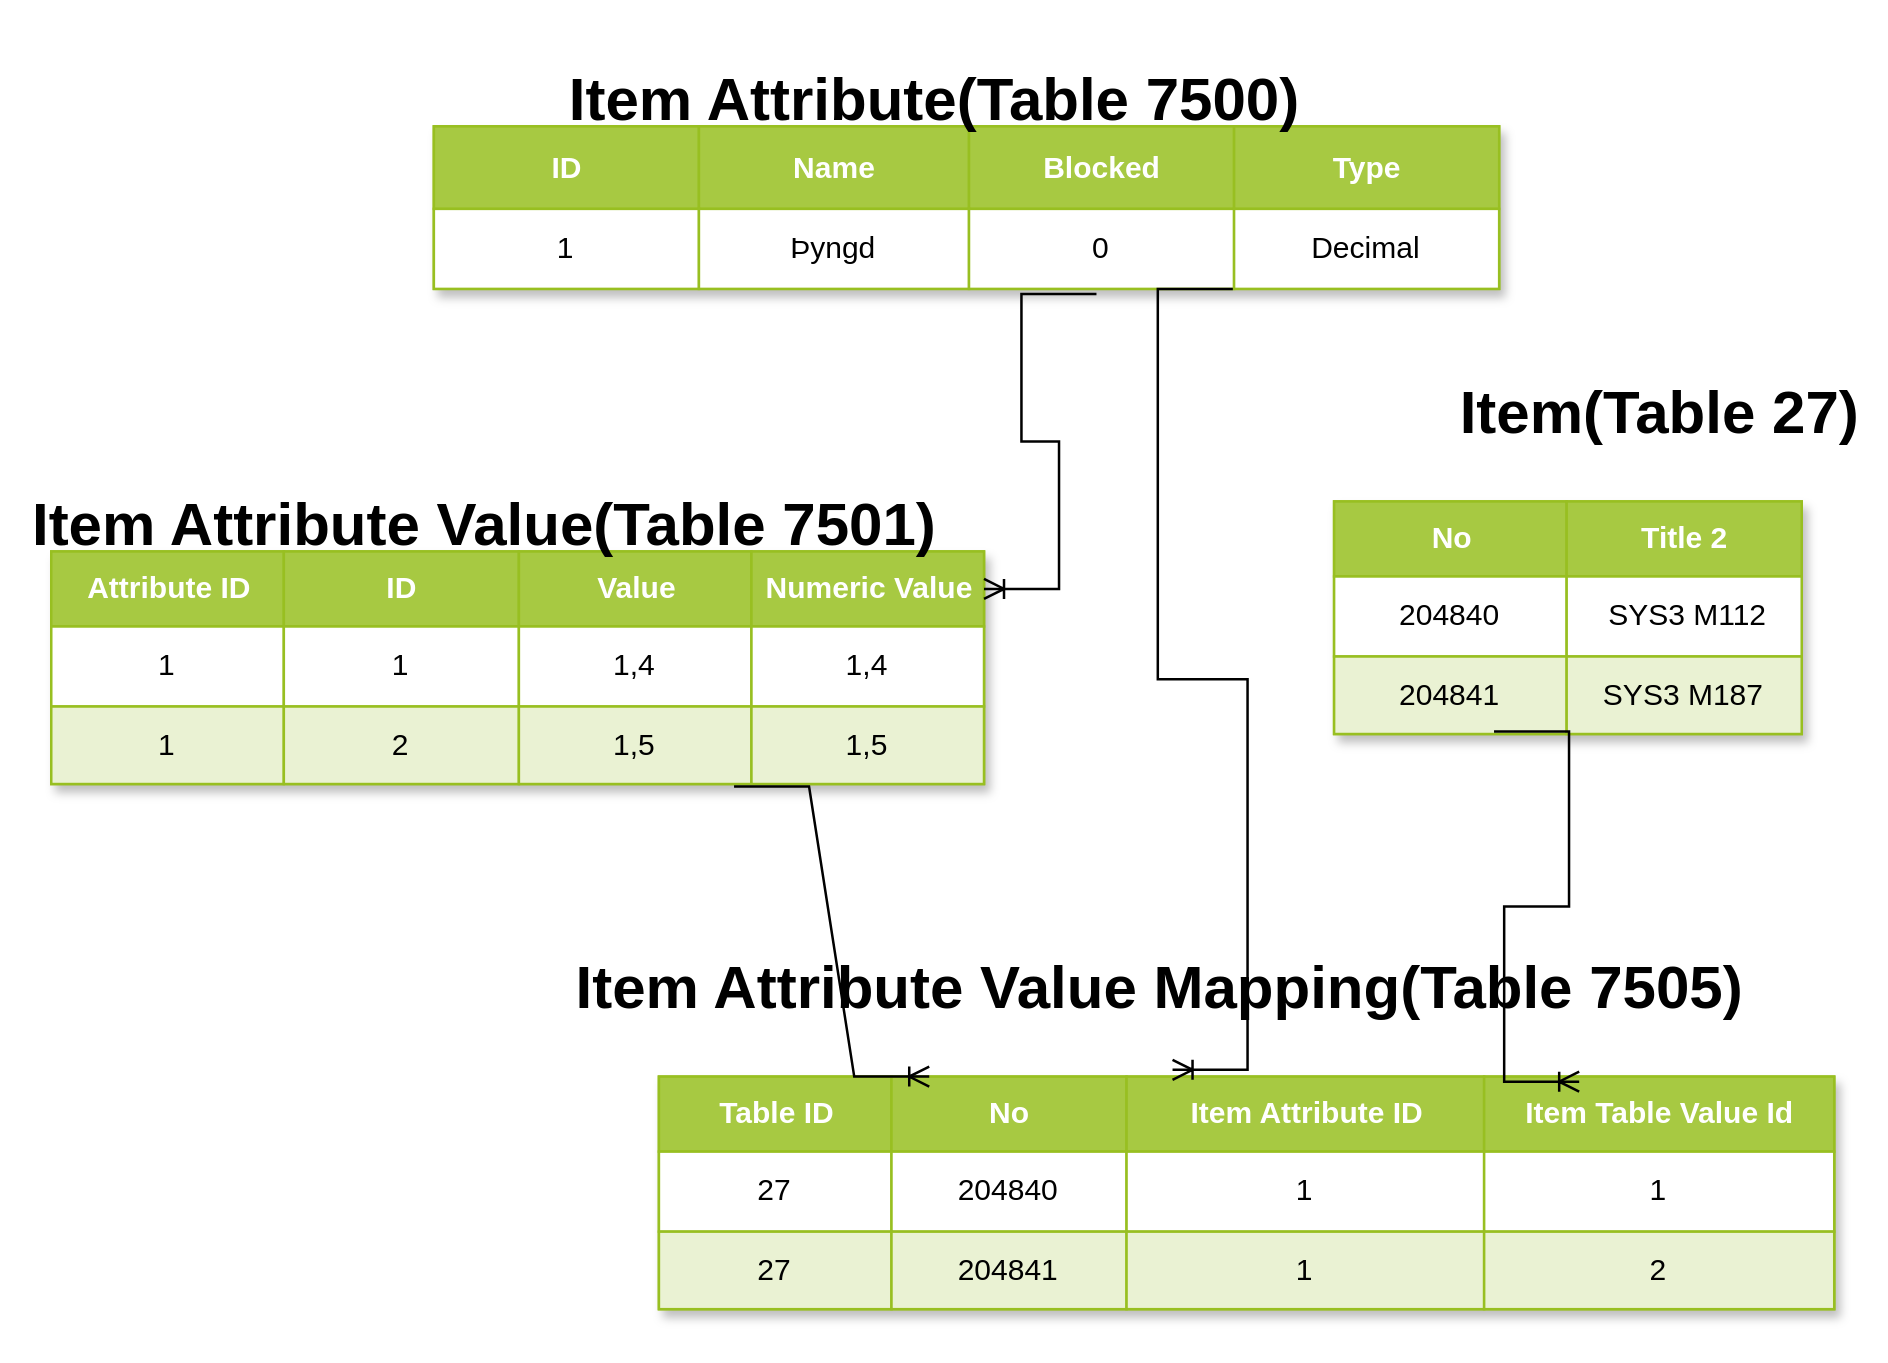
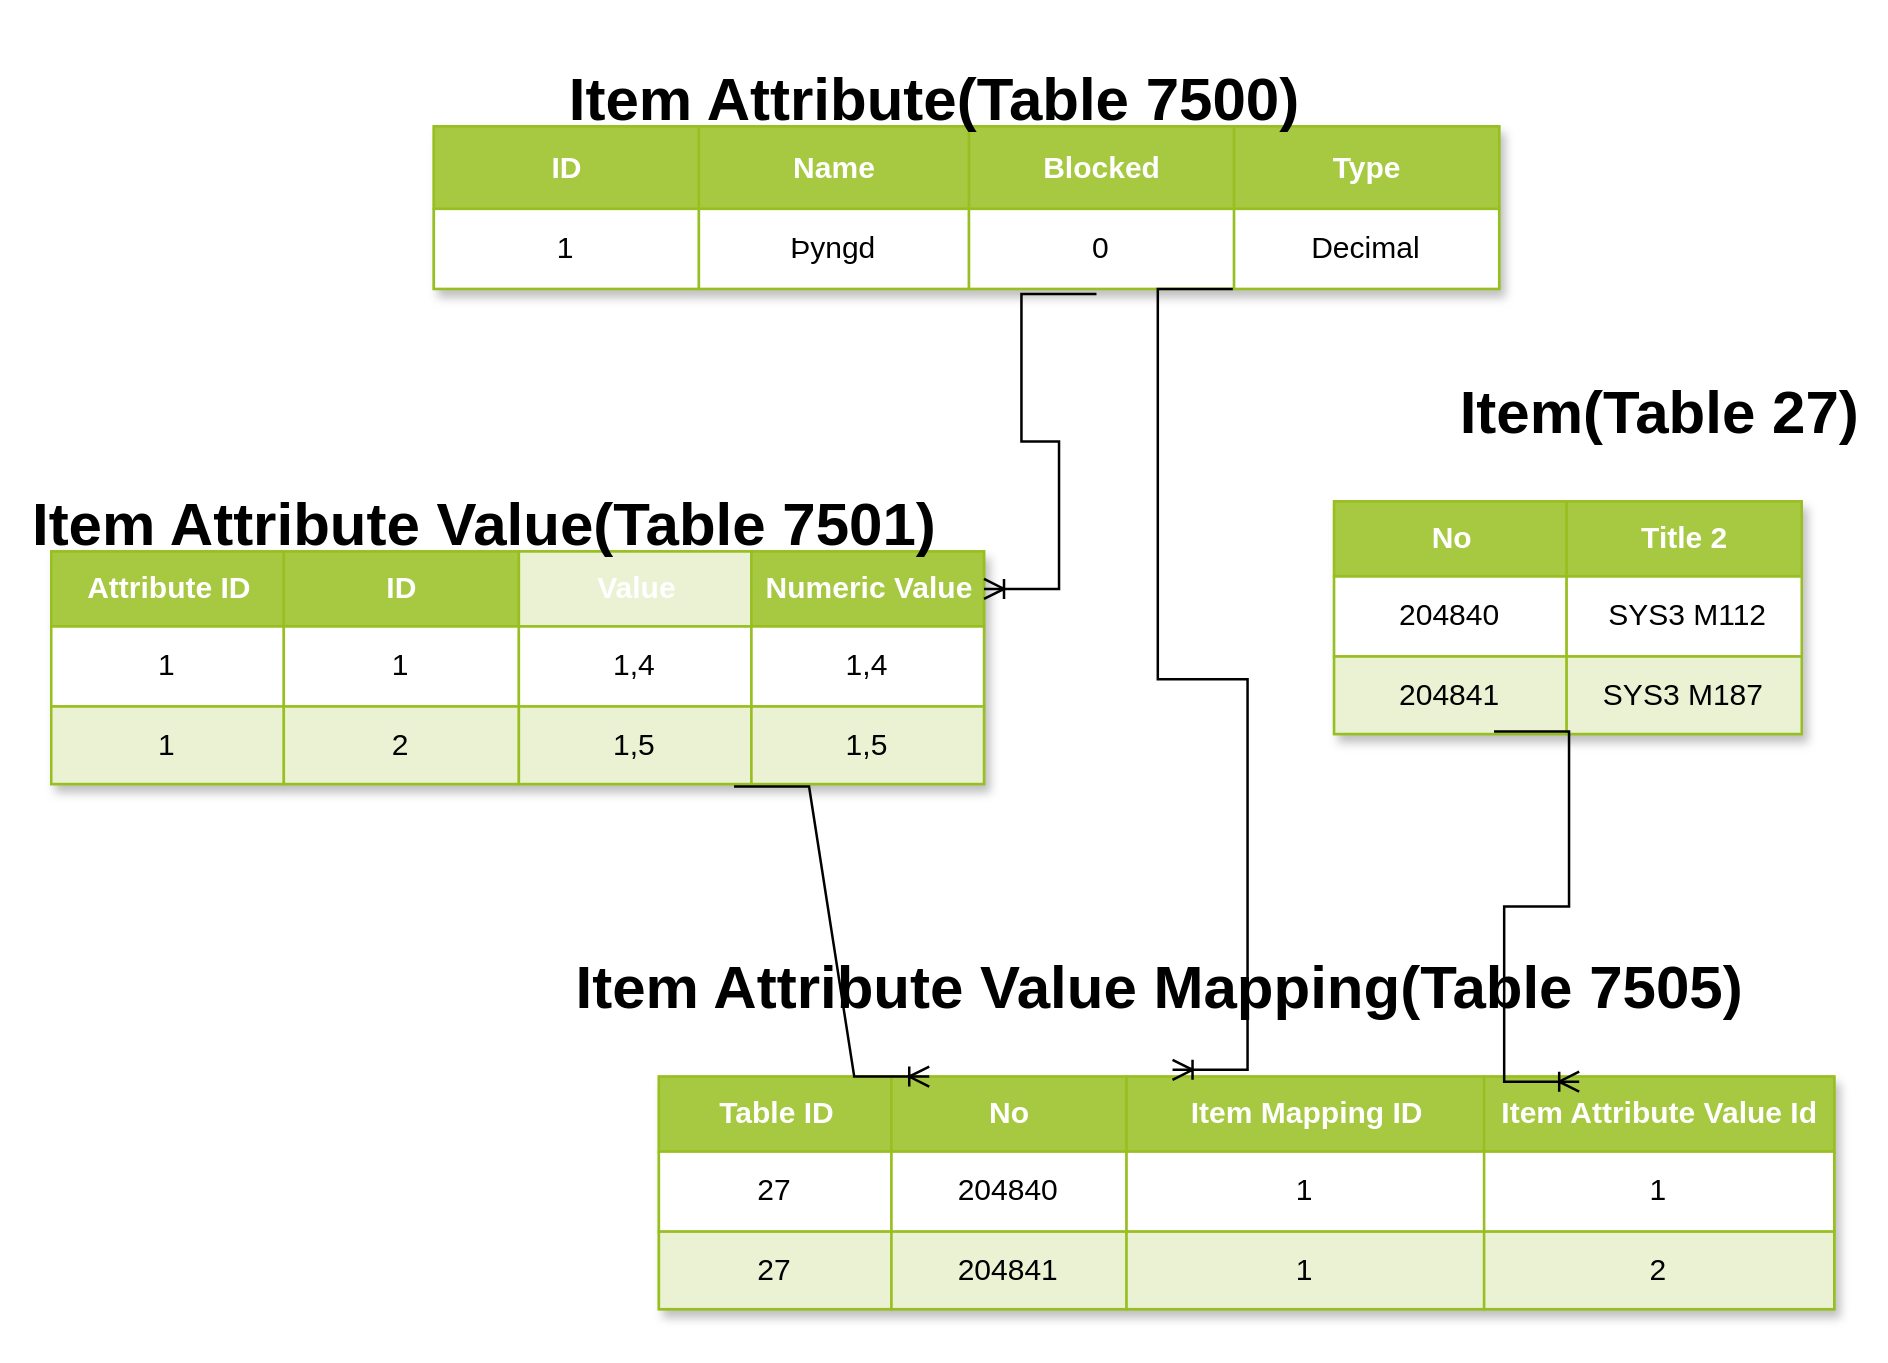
(635, 589) -> (635, 589)
(1308, 1114) -> (1308, 1114)
(1660, 1114) -> (1660, 1114)
